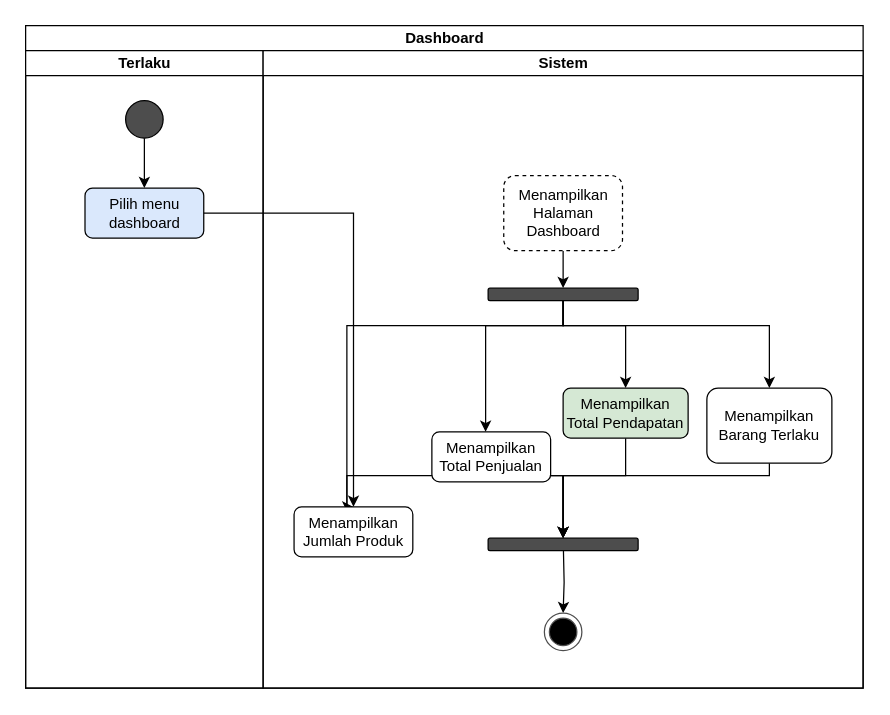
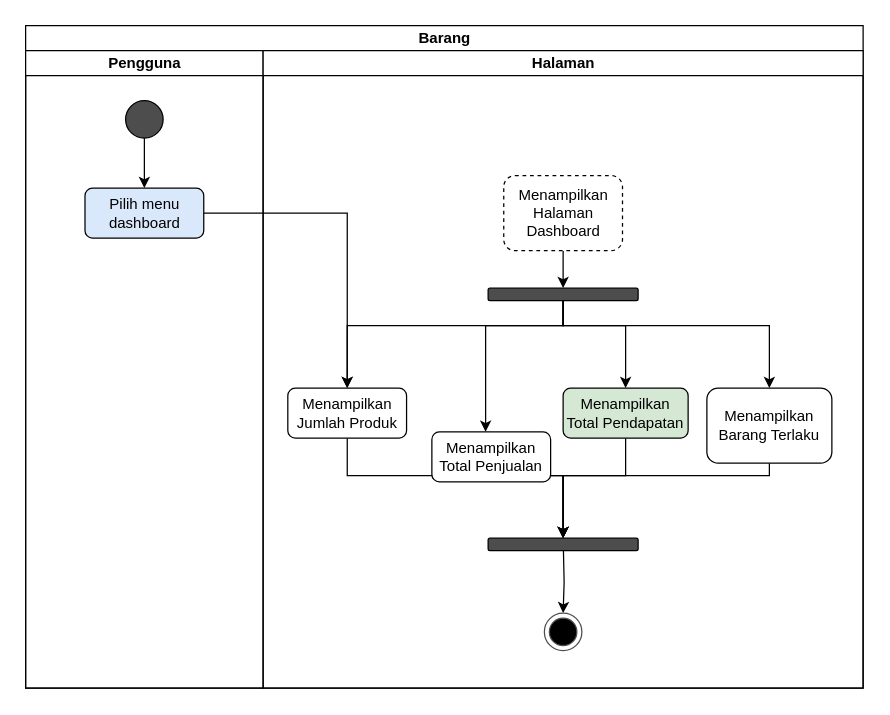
(445, 38) -> (445, 38)
(145, 63) -> (145, 63)
(564, 63) -> (564, 63)
(353, 532) -> (347, 413)
